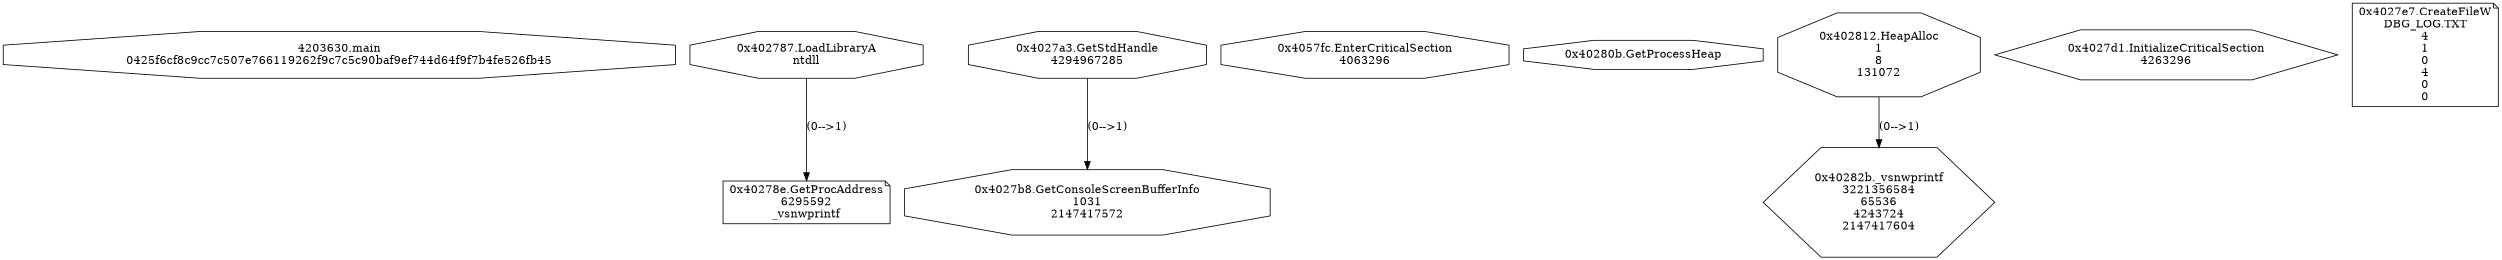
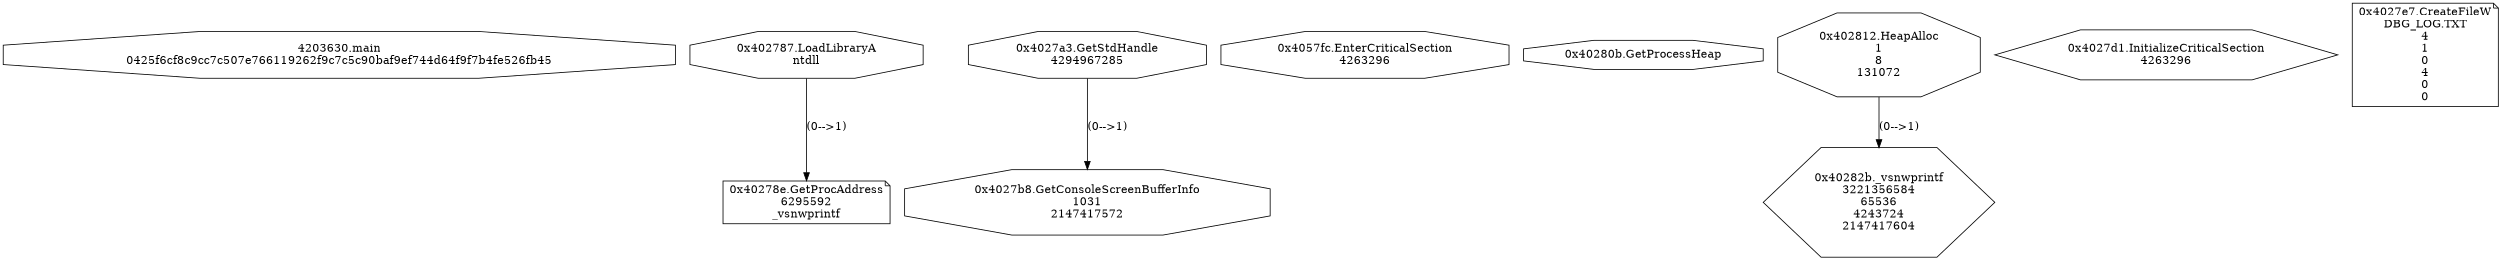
(1365, 55) -> (1365, 55)
